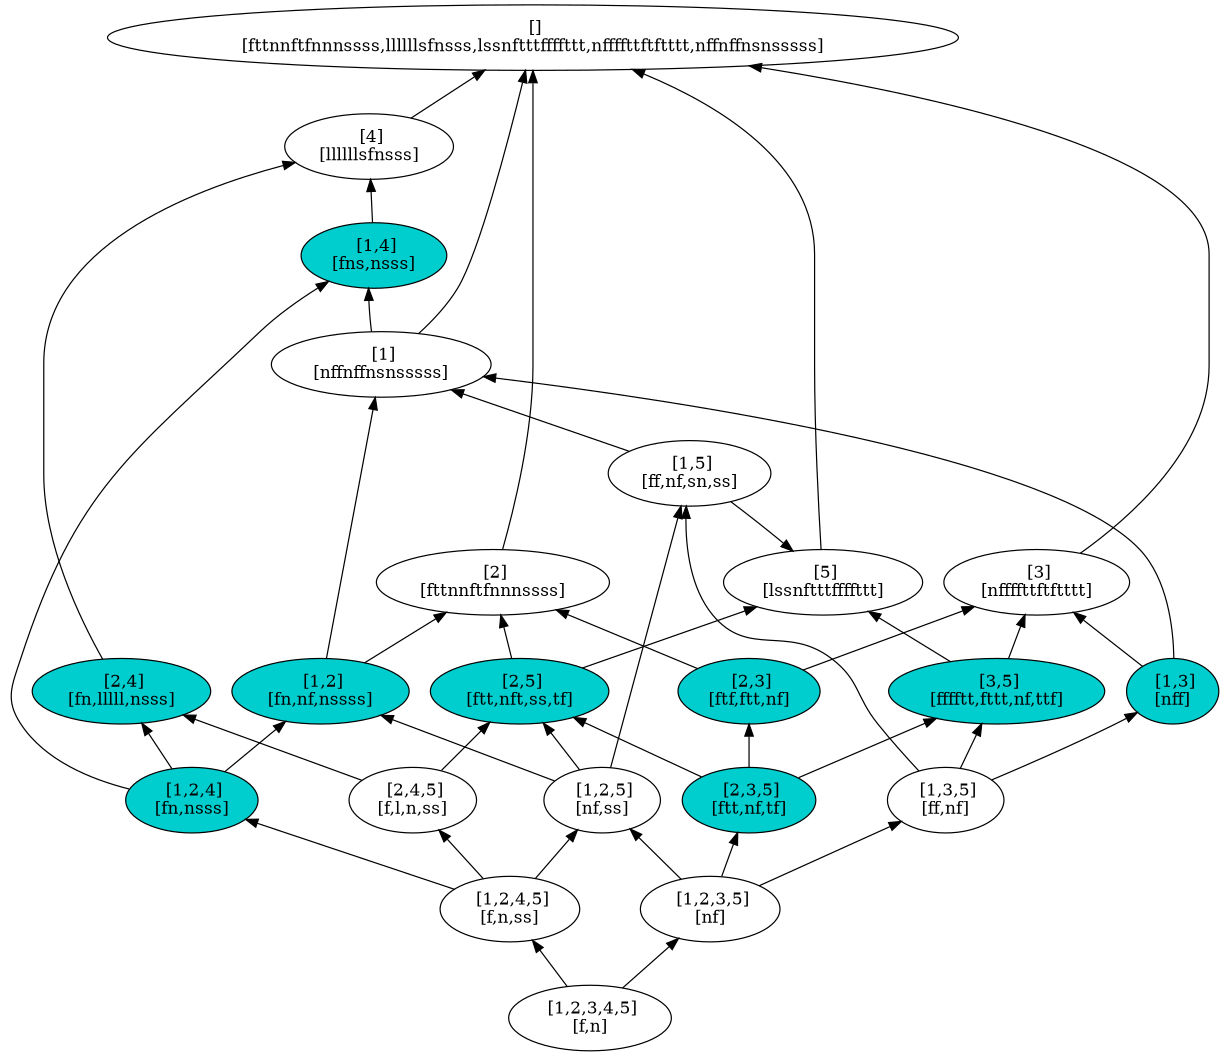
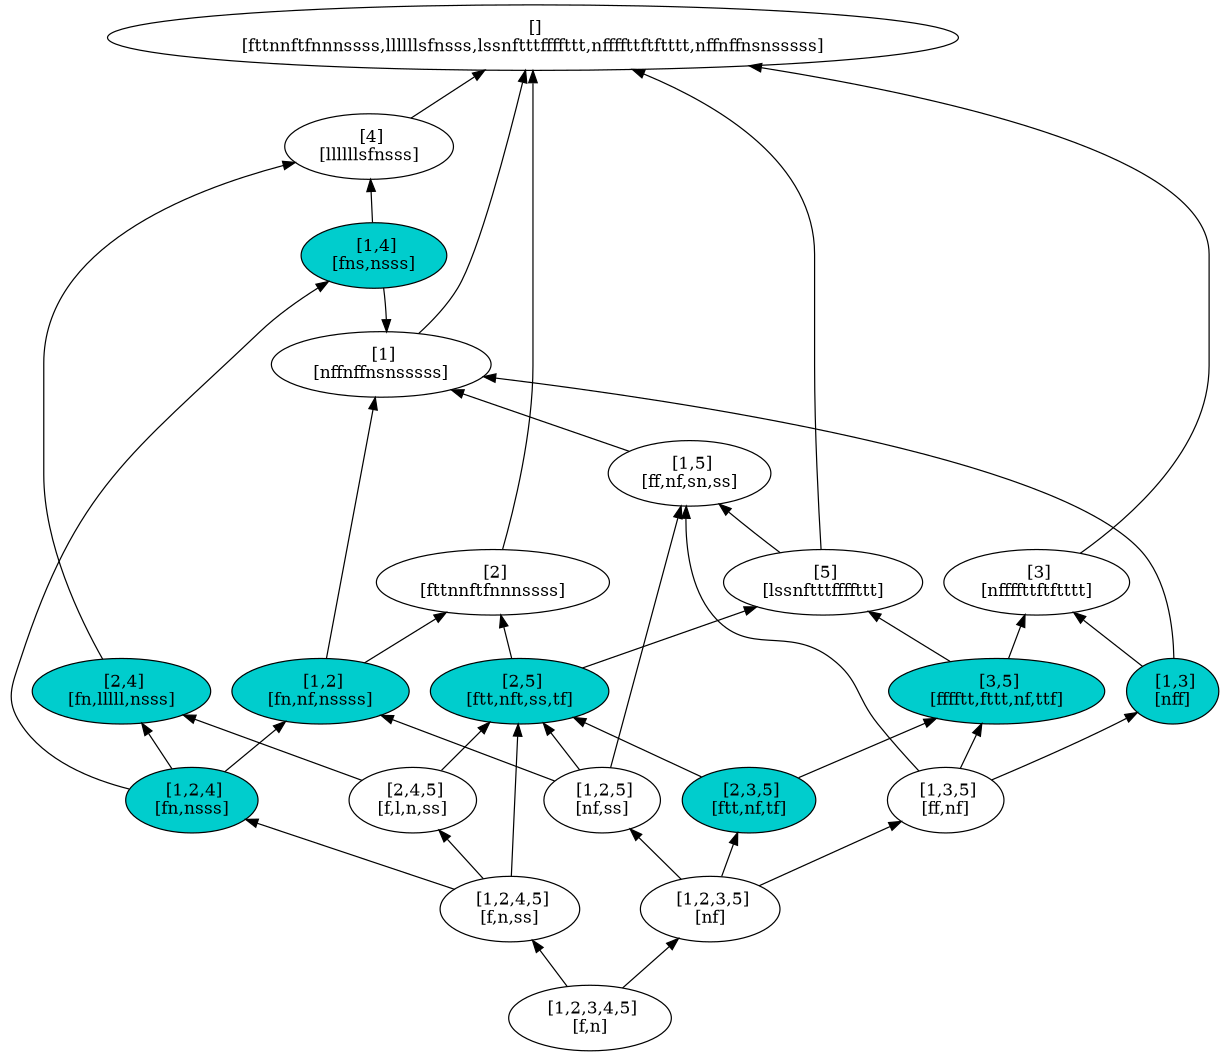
(370, 316) -> (385, 304)
(757, 522) -> (754, 533)
(749, 691) -> none
(552, 859) -> (514, 806)
